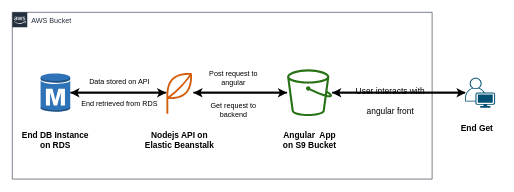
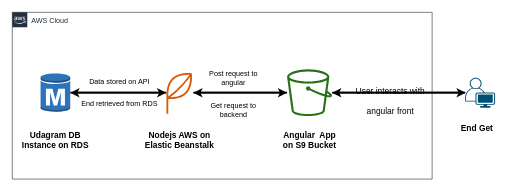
(51, 21) -> (48, 21)
(56, 140) -> (56, 140)
(180, 140) -> (180, 140)
